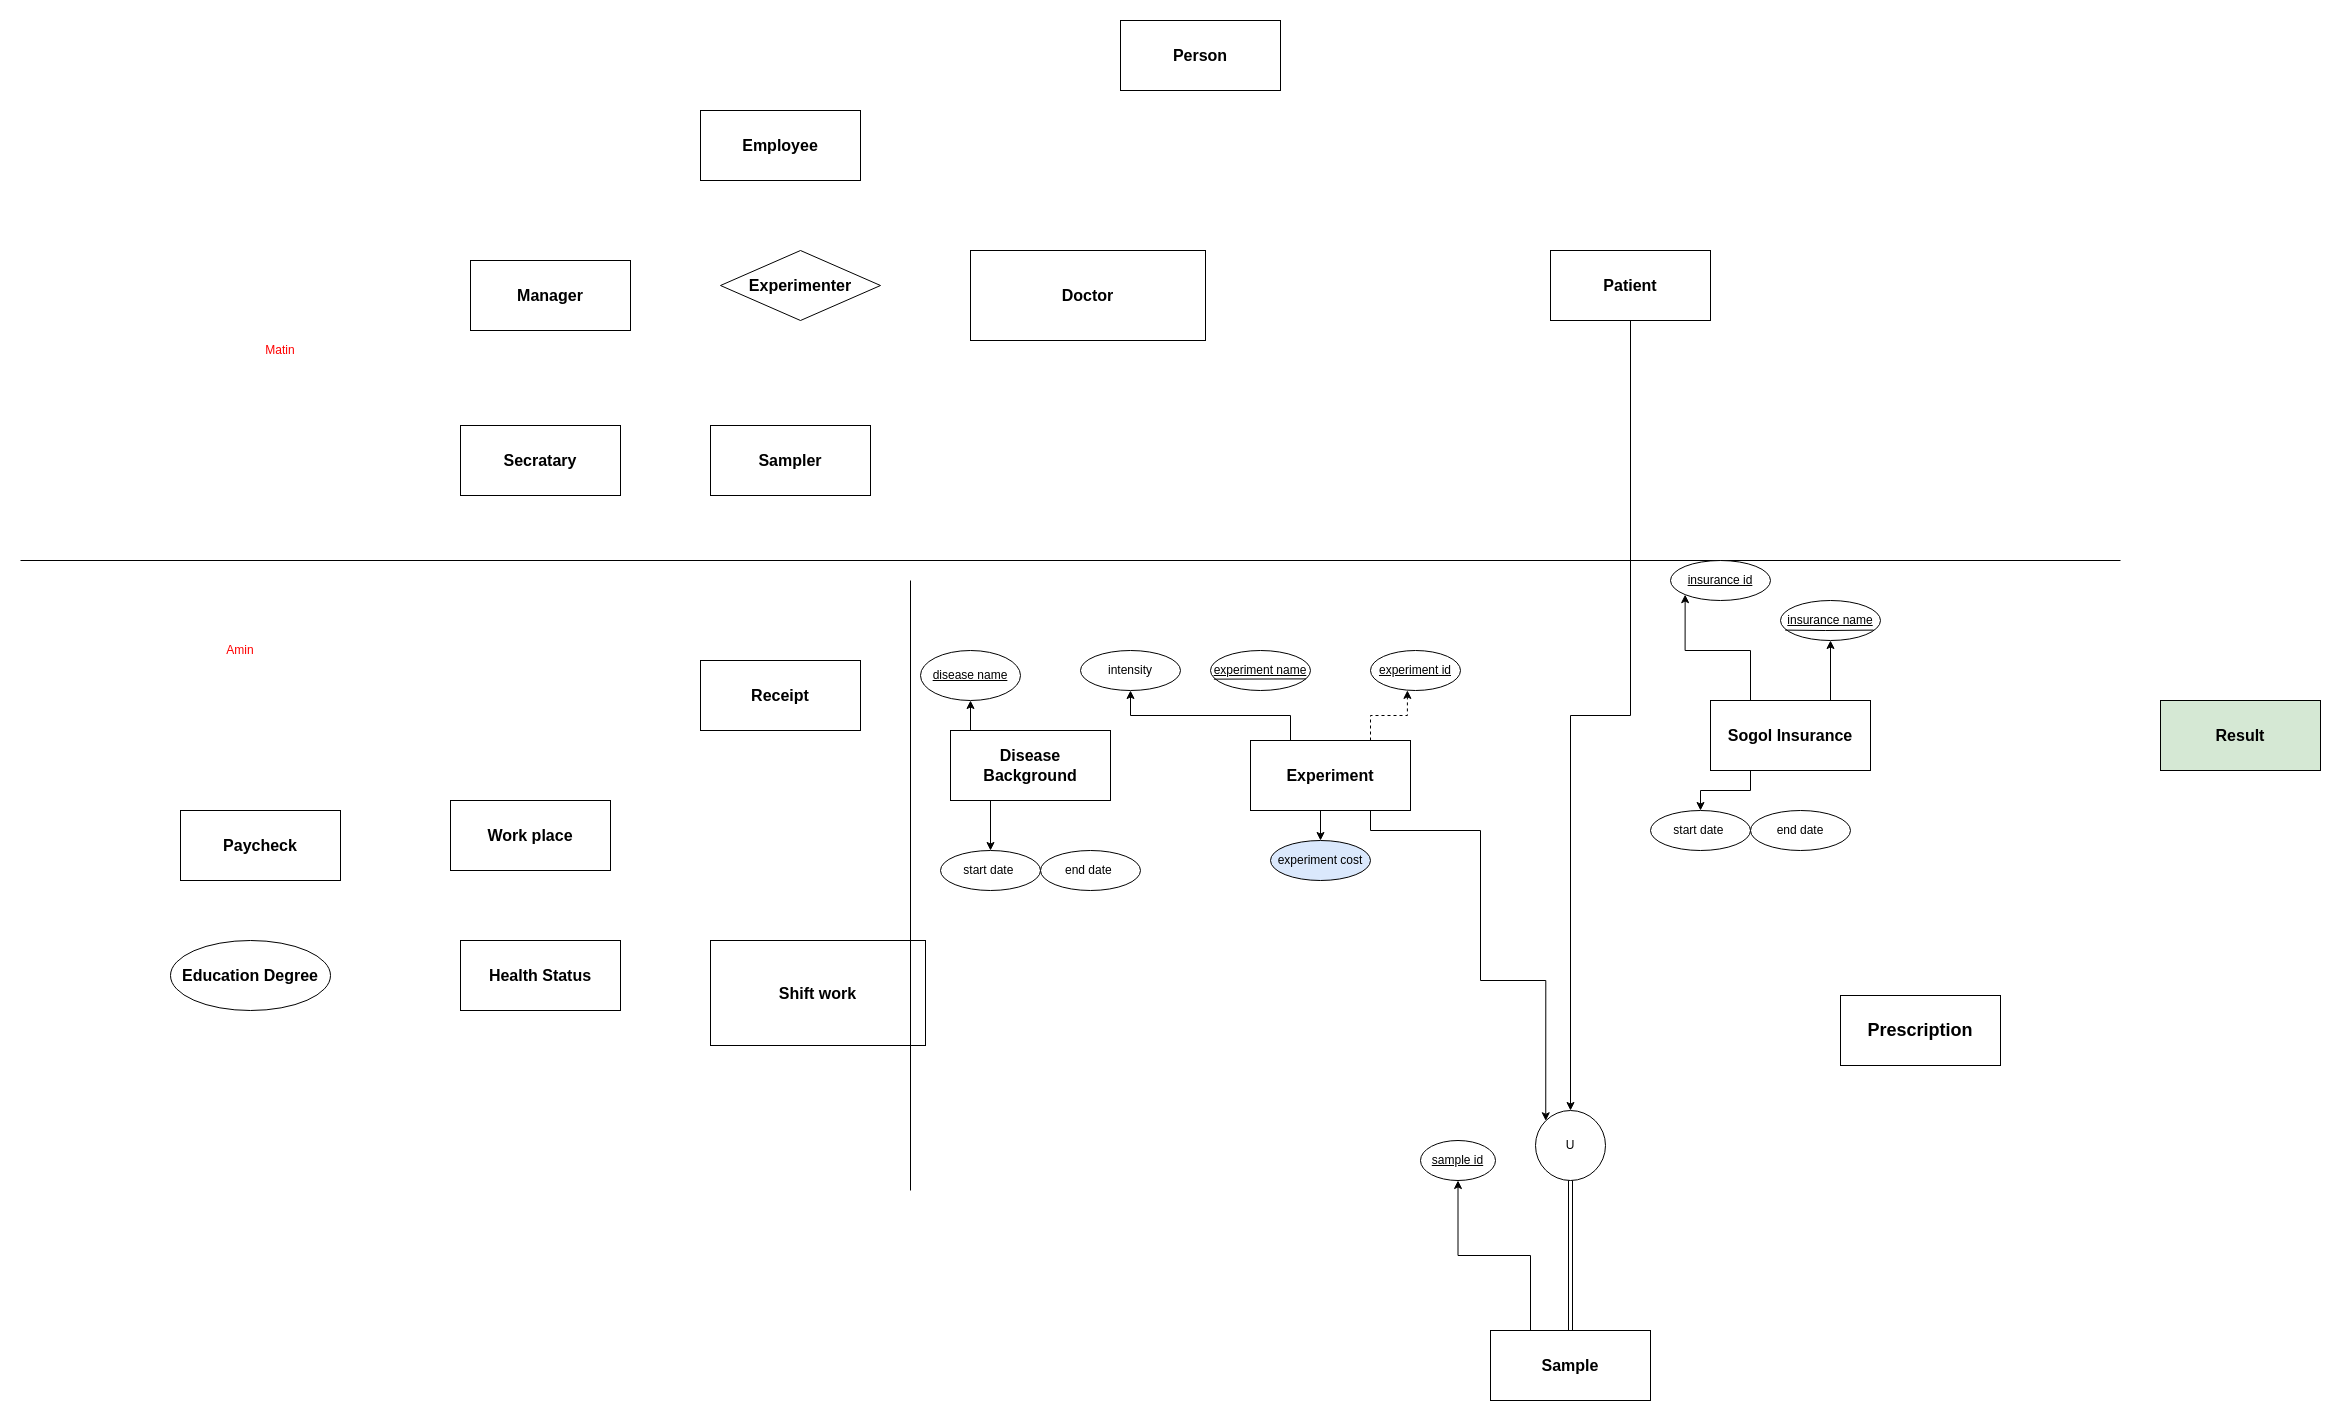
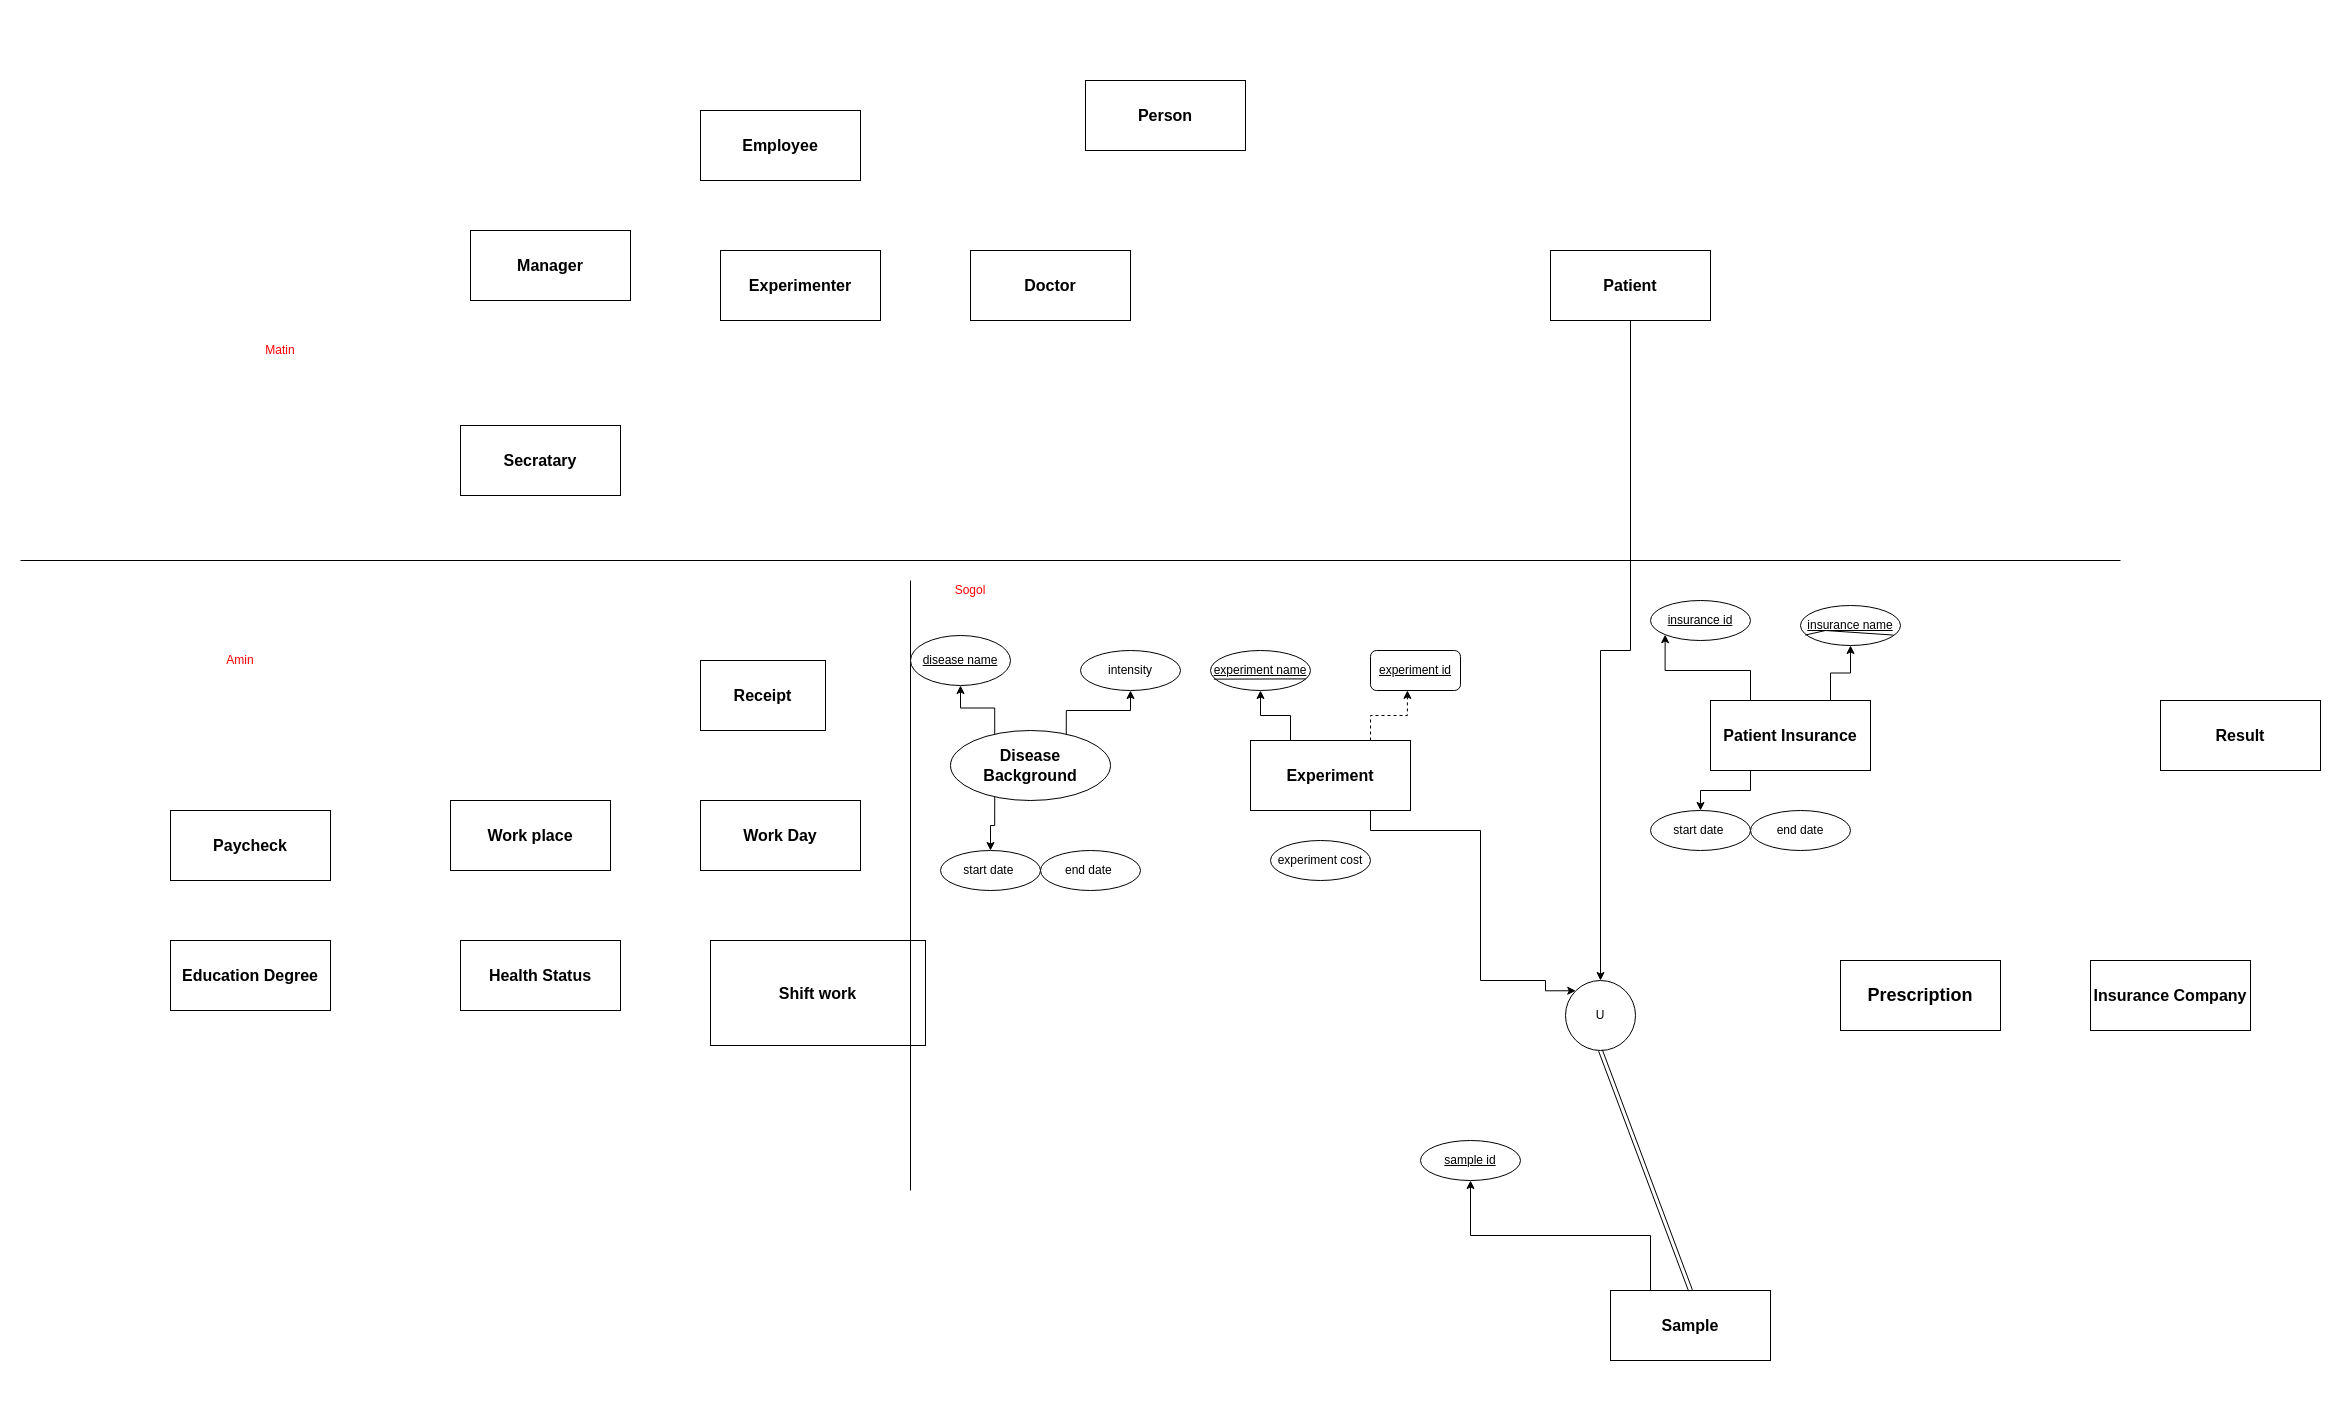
(1201, 56) -> (1166, 116)
(801, 286) -> (801, 286)
(551, 296) -> (551, 266)
(1088, 296) -> (1051, 286)
(791, 461) -> none
(1721, 581) -> (1701, 621)
none -> (971, 591)
(1831, 621) -> (1851, 626)
(241, 651) -> (241, 661)
(1416, 671) -> (1416, 671)
(971, 676) -> (961, 661)
(781, 696) -> (763, 696)
none -> (1085, 711)
(1196, 716) -> (1261, 707)
(1791, 736) -> (1791, 736)
(2241, 736) -> (2241, 736)
(1031, 766) -> (1031, 766)
(1321, 821) -> none
none -> (781, 836)
(261, 846) -> (251, 846)
(1321, 861) -> (1321, 861)
(251, 976) -> (251, 976)
none -> (2171, 996)
(1921, 1031) -> (1921, 996)
(1571, 1146) -> (1601, 1016)
(1458, 1161) -> (1471, 1161)
(1571, 1366) -> (1691, 1326)
